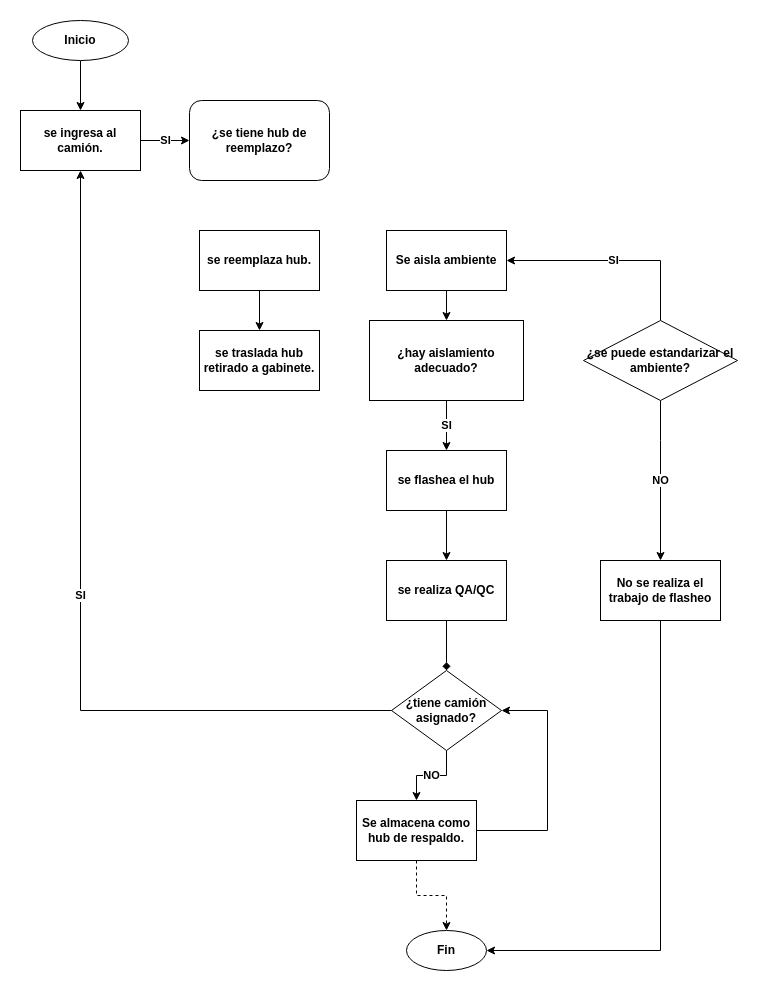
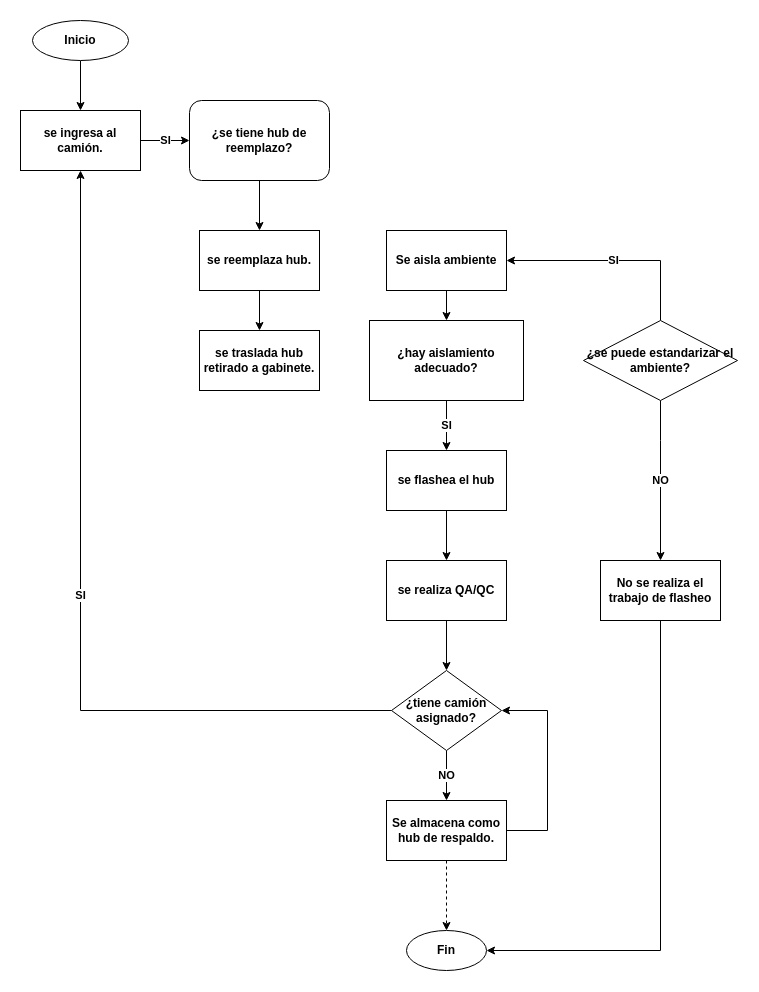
none -> (260, 202)
(447, 662) -> (447, 662)
(417, 831) -> (447, 831)
